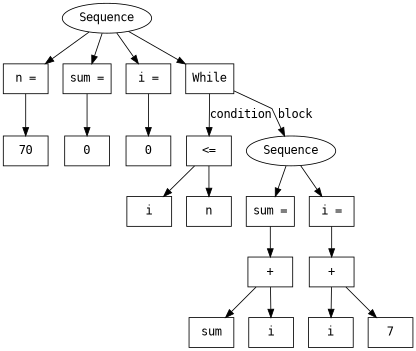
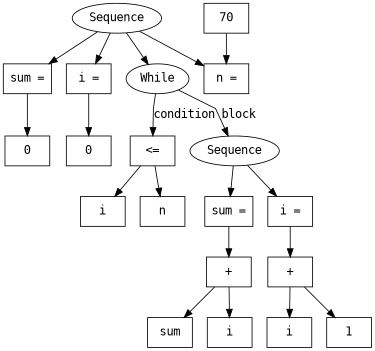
(210, 79) -> (158, 79)
(26, 111) -> (226, 44)
(391, 332) -> (349, 332)
